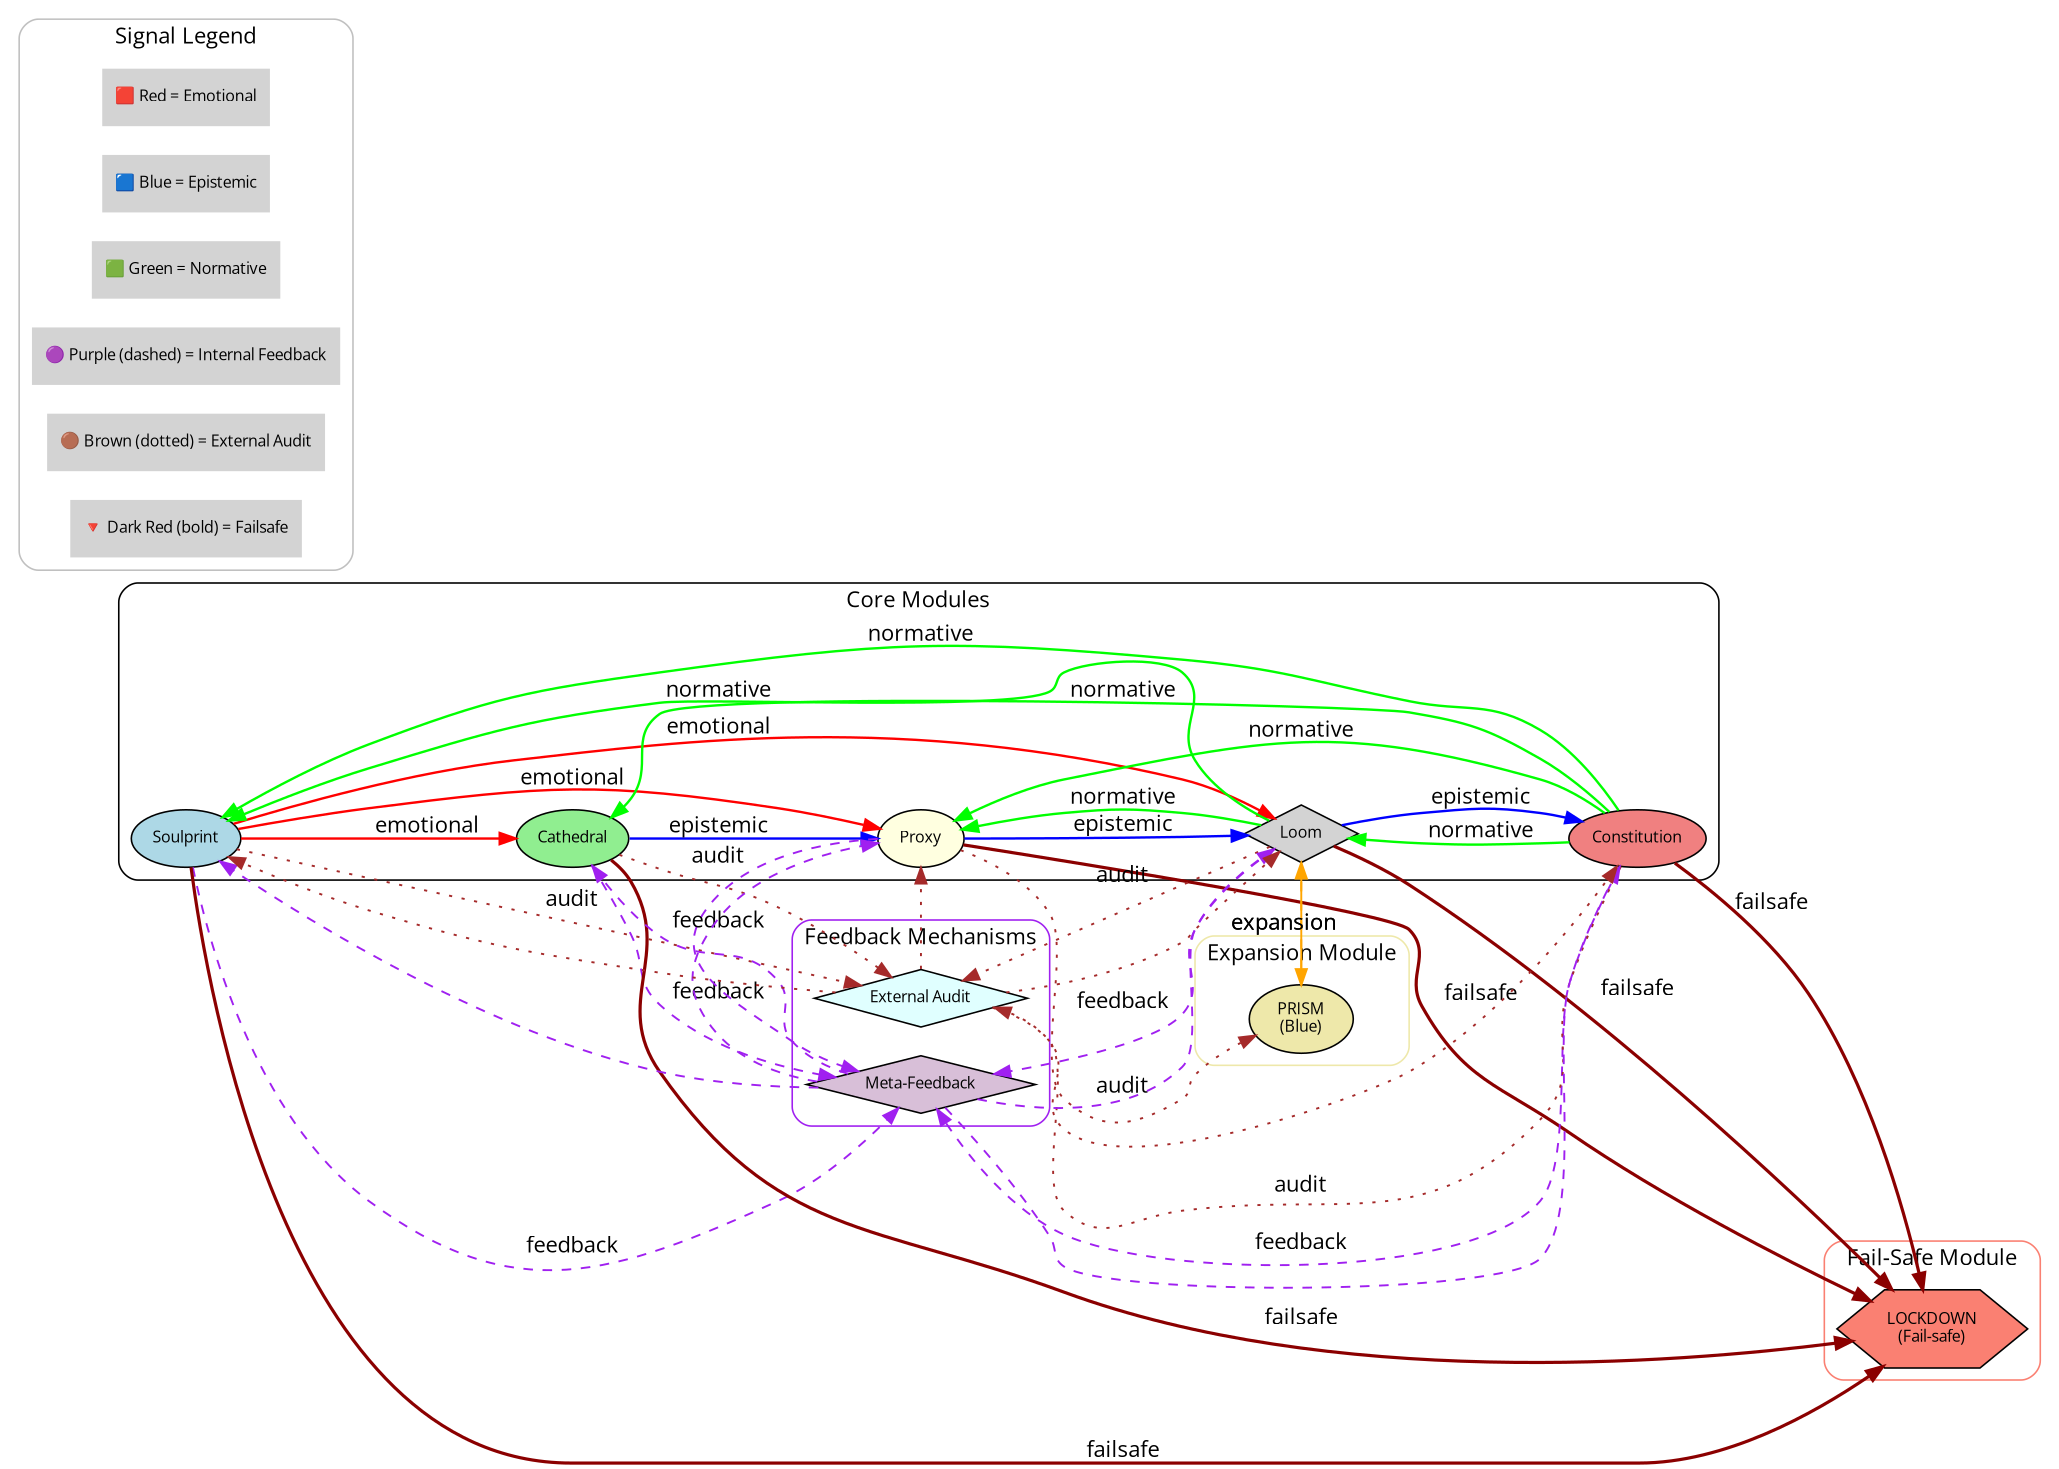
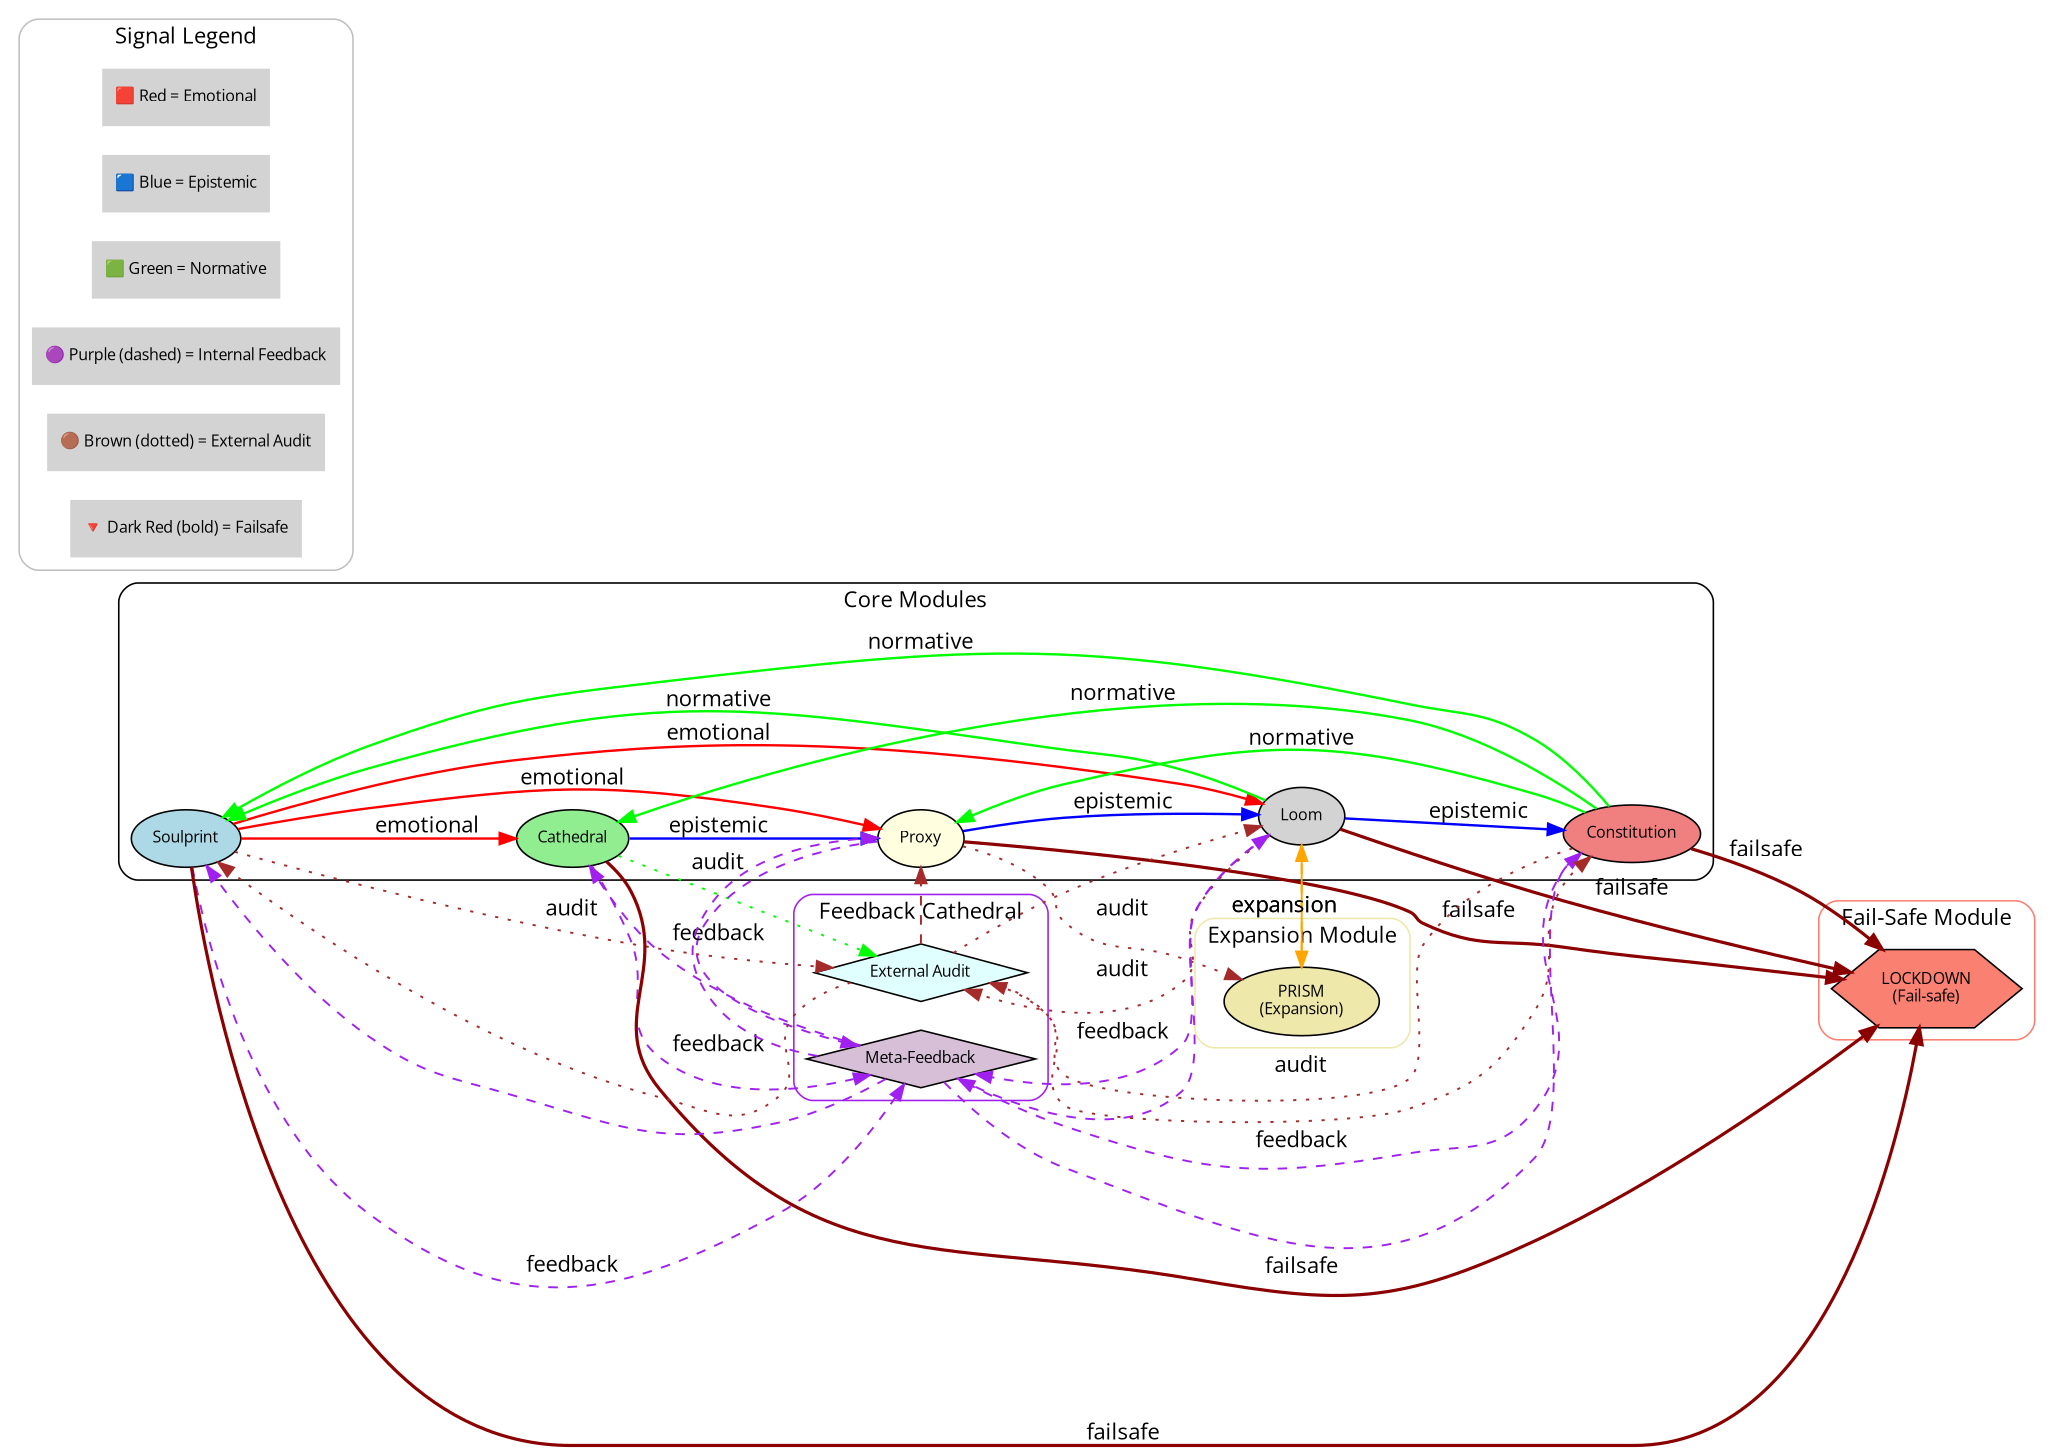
(1120, 810) -> none
(1301, 834) -> (1302, 816)
(1467, 845) -> none
(761, 900) -> (740, 903)
(921, 931) -> (921, 914)
(921, 938) -> (921, 913)
(1301, 1019) -> (1302, 1001)
